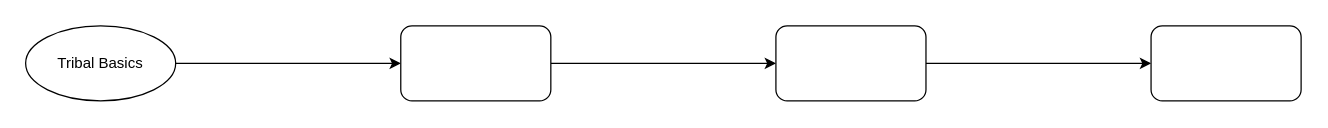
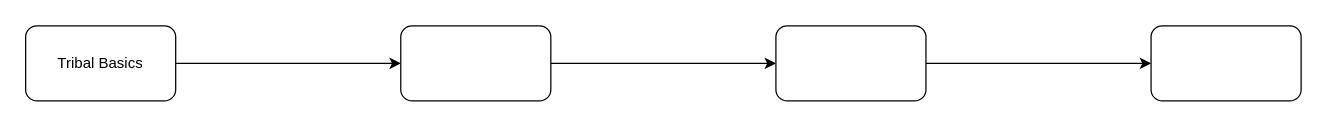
(101, 63) -> (101, 63)
